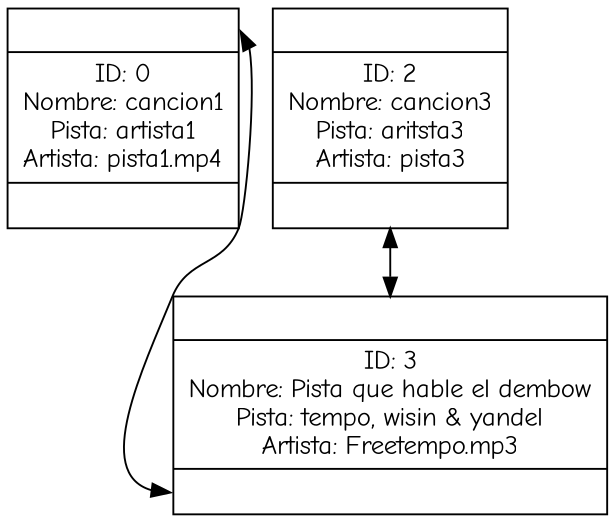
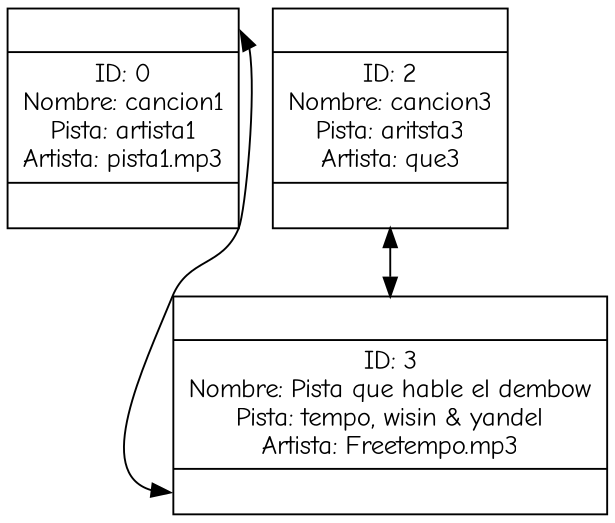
(123, 159) -> (123, 159)
(390, 159) -> (390, 159)
